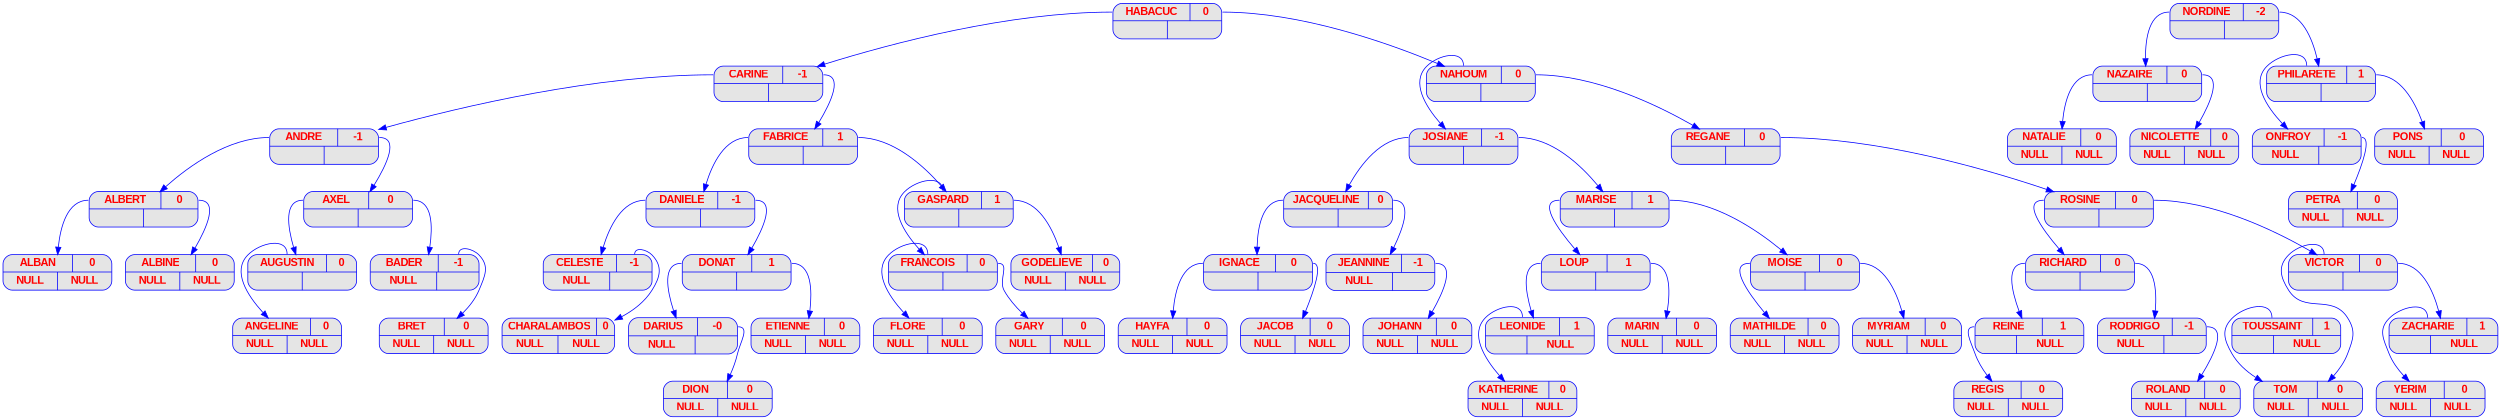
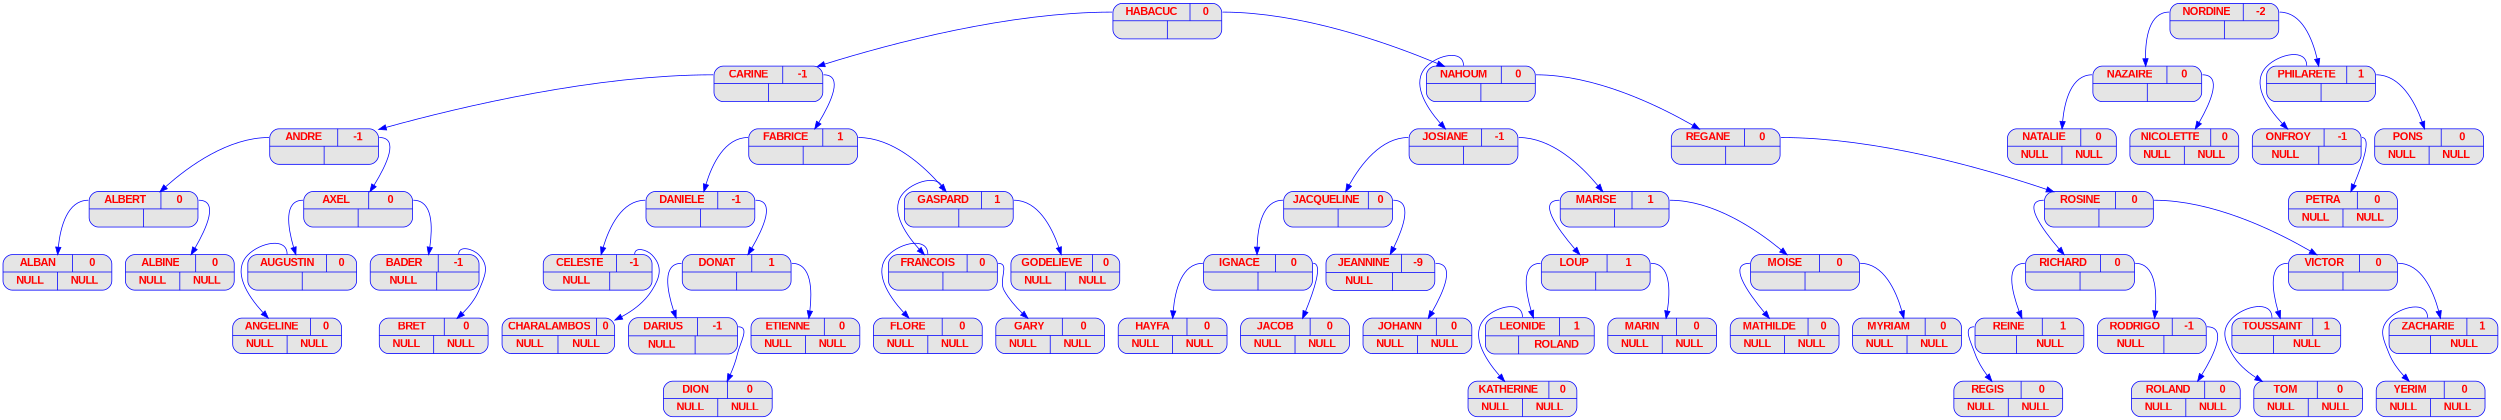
(1418, 263) -> (1418, 263)
(2309, 303) -> (2273, 283)
(717, 326) -> (717, 326)
(1561, 345) -> (1556, 345)
